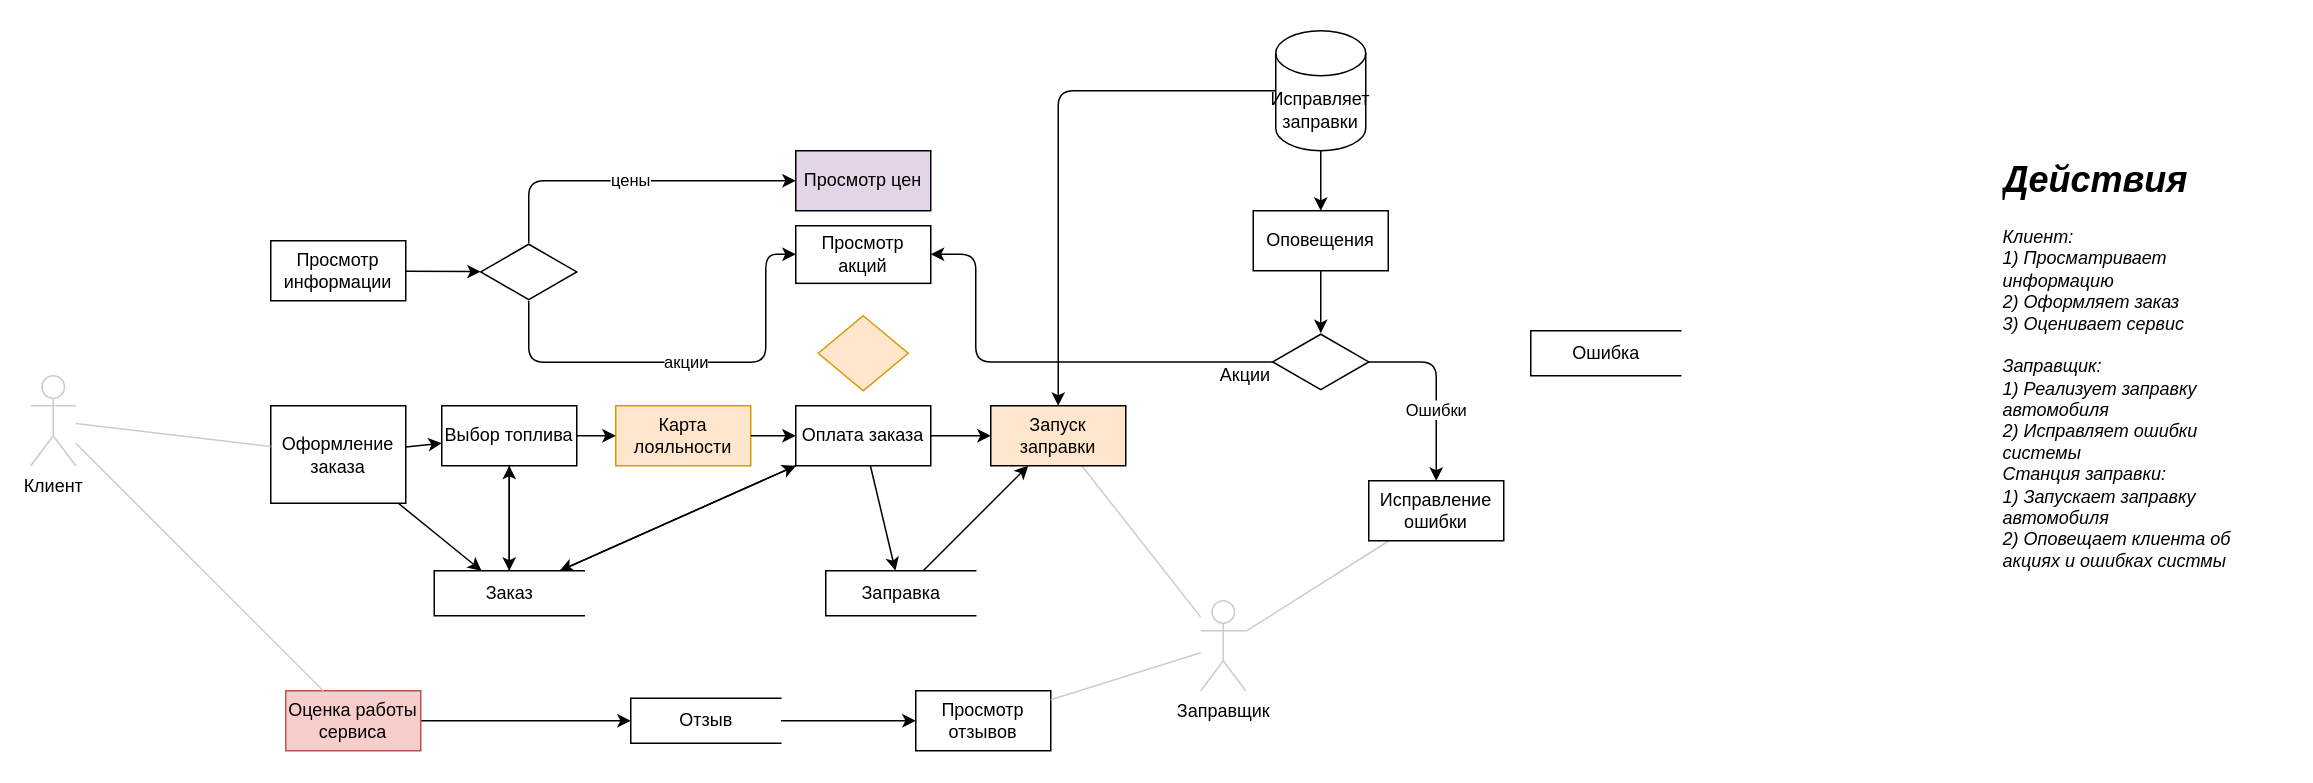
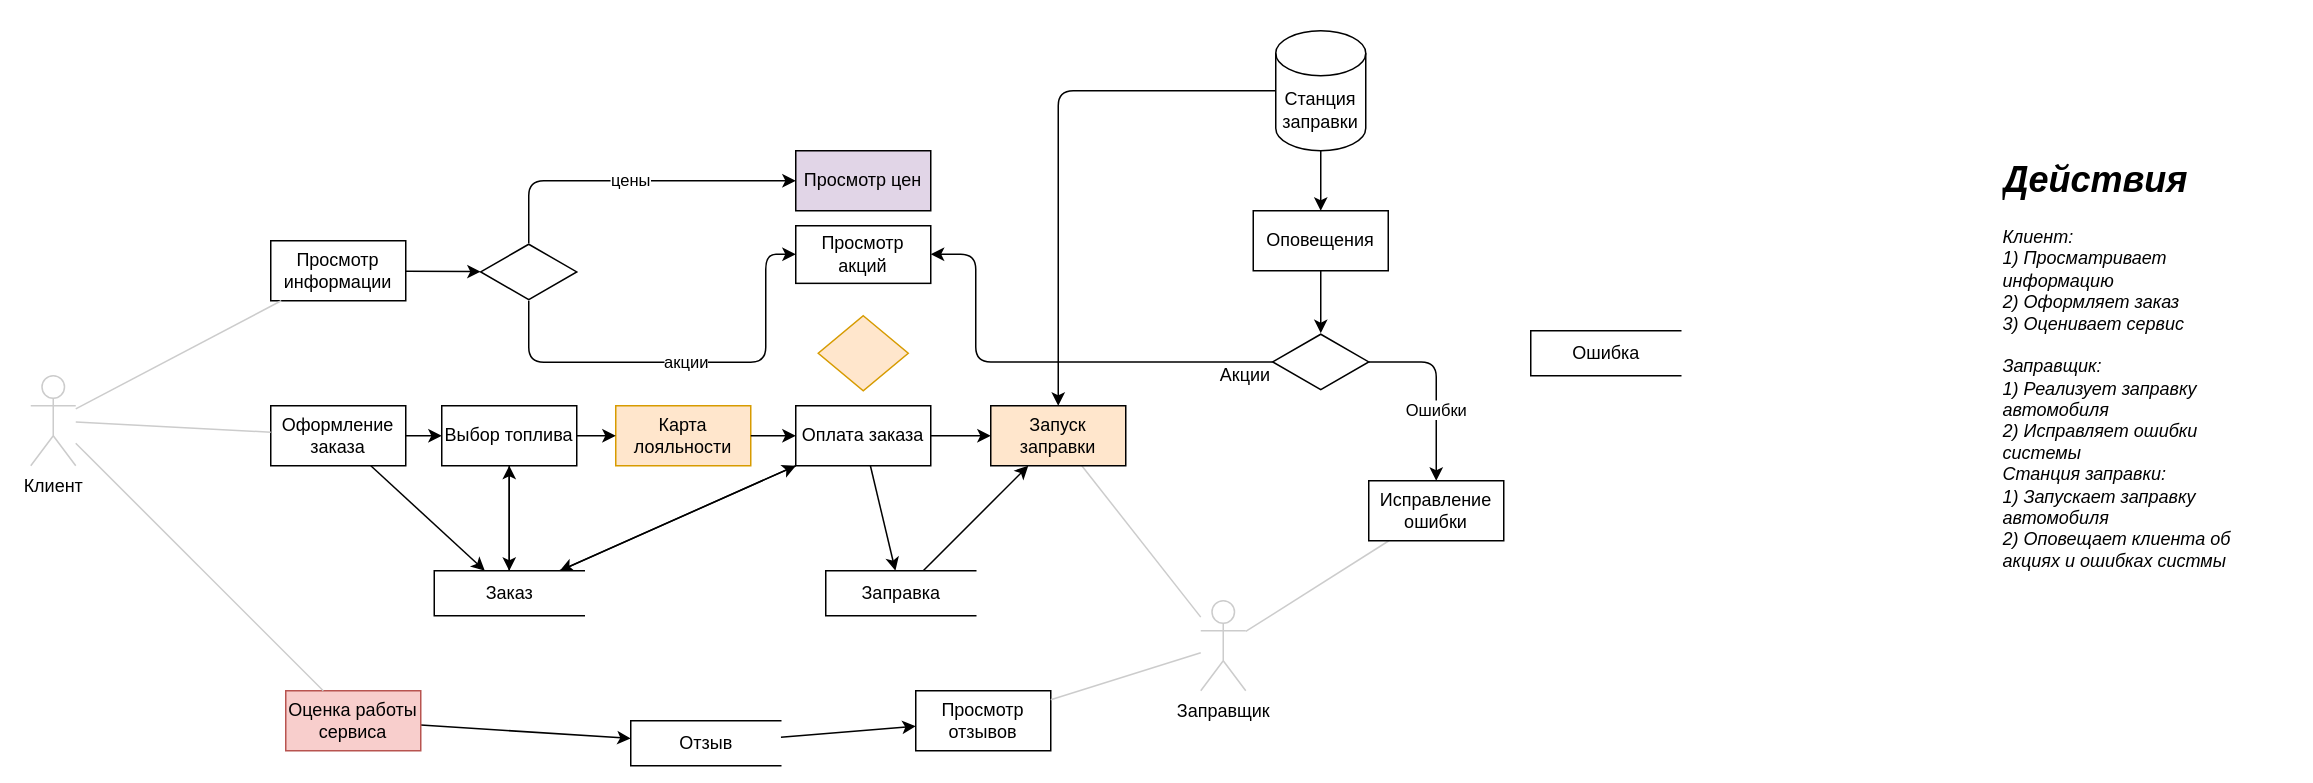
(1321, 110) -> (1321, 110)
none -> (279, 302)
(338, 455) -> (338, 436)
(706, 721) -> (706, 743)
